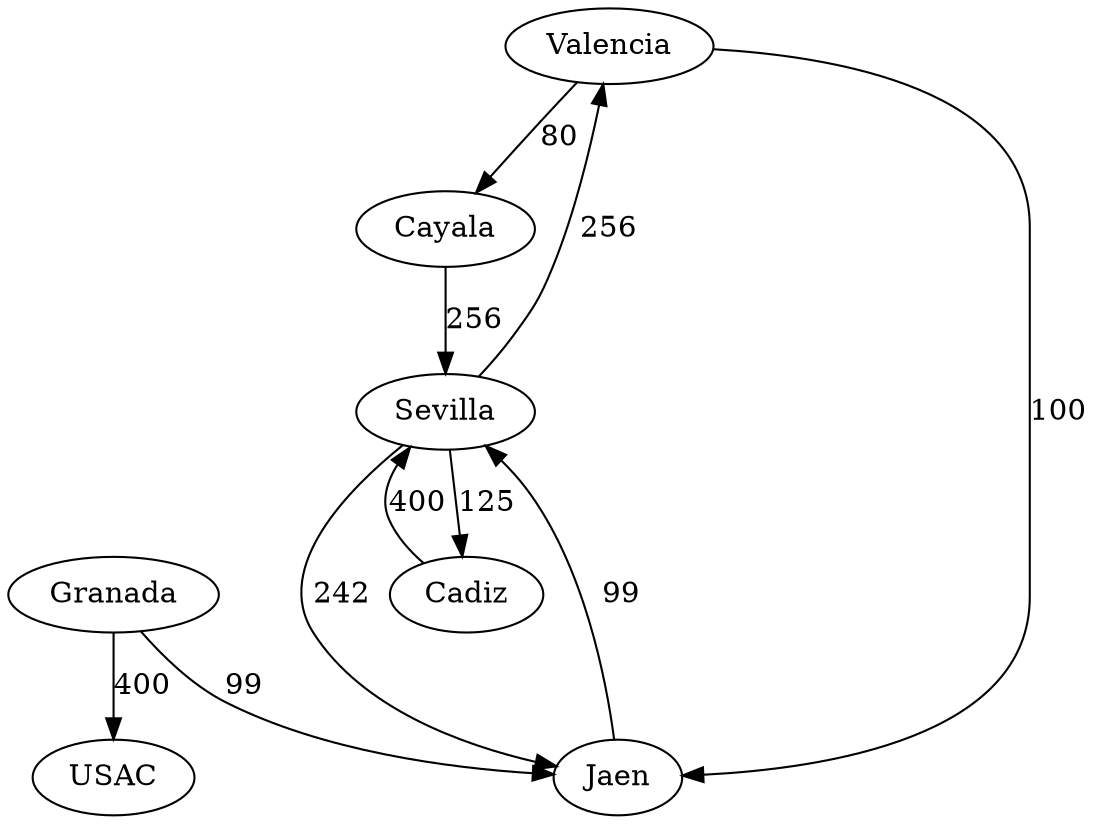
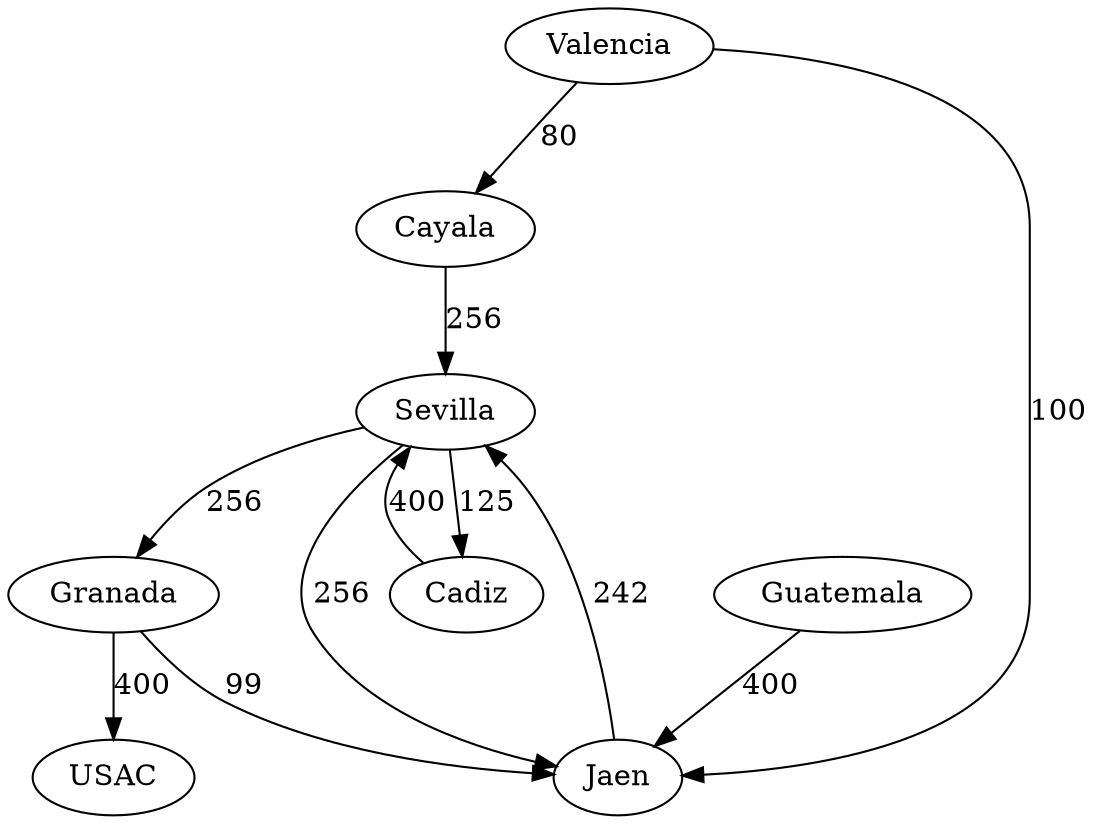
(559, 250) -> (247, 465)
(343, 595) -> (343, 595)
(622, 595) -> (622, 595)
none -> (843, 595)
